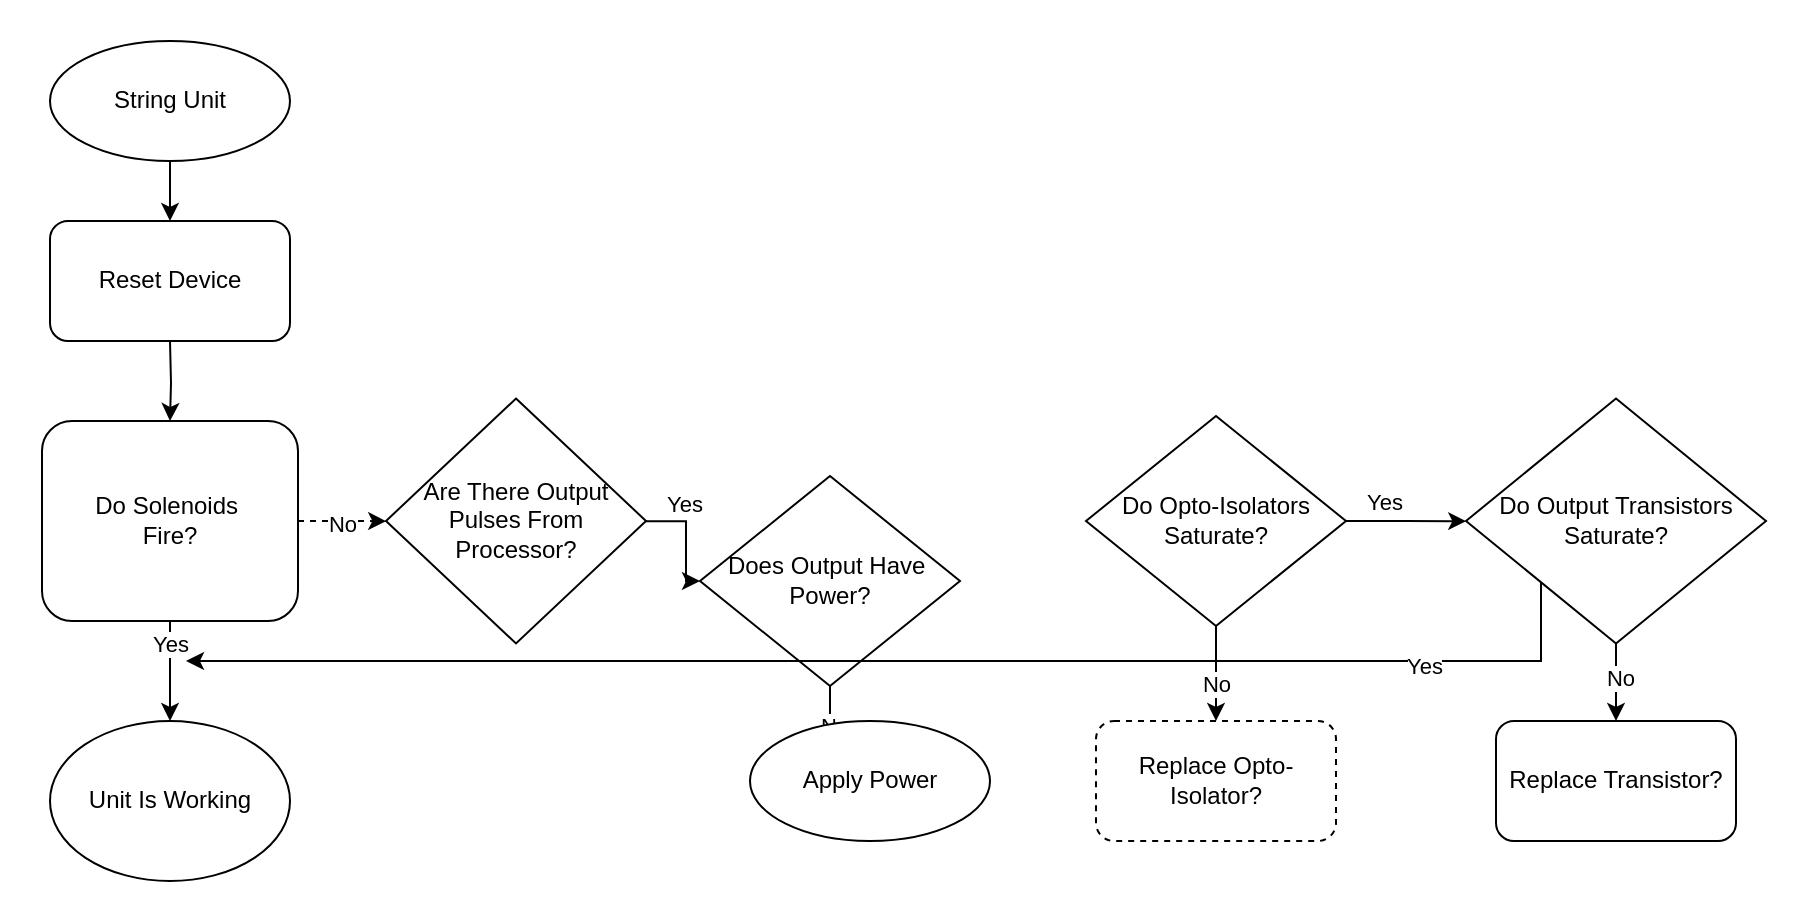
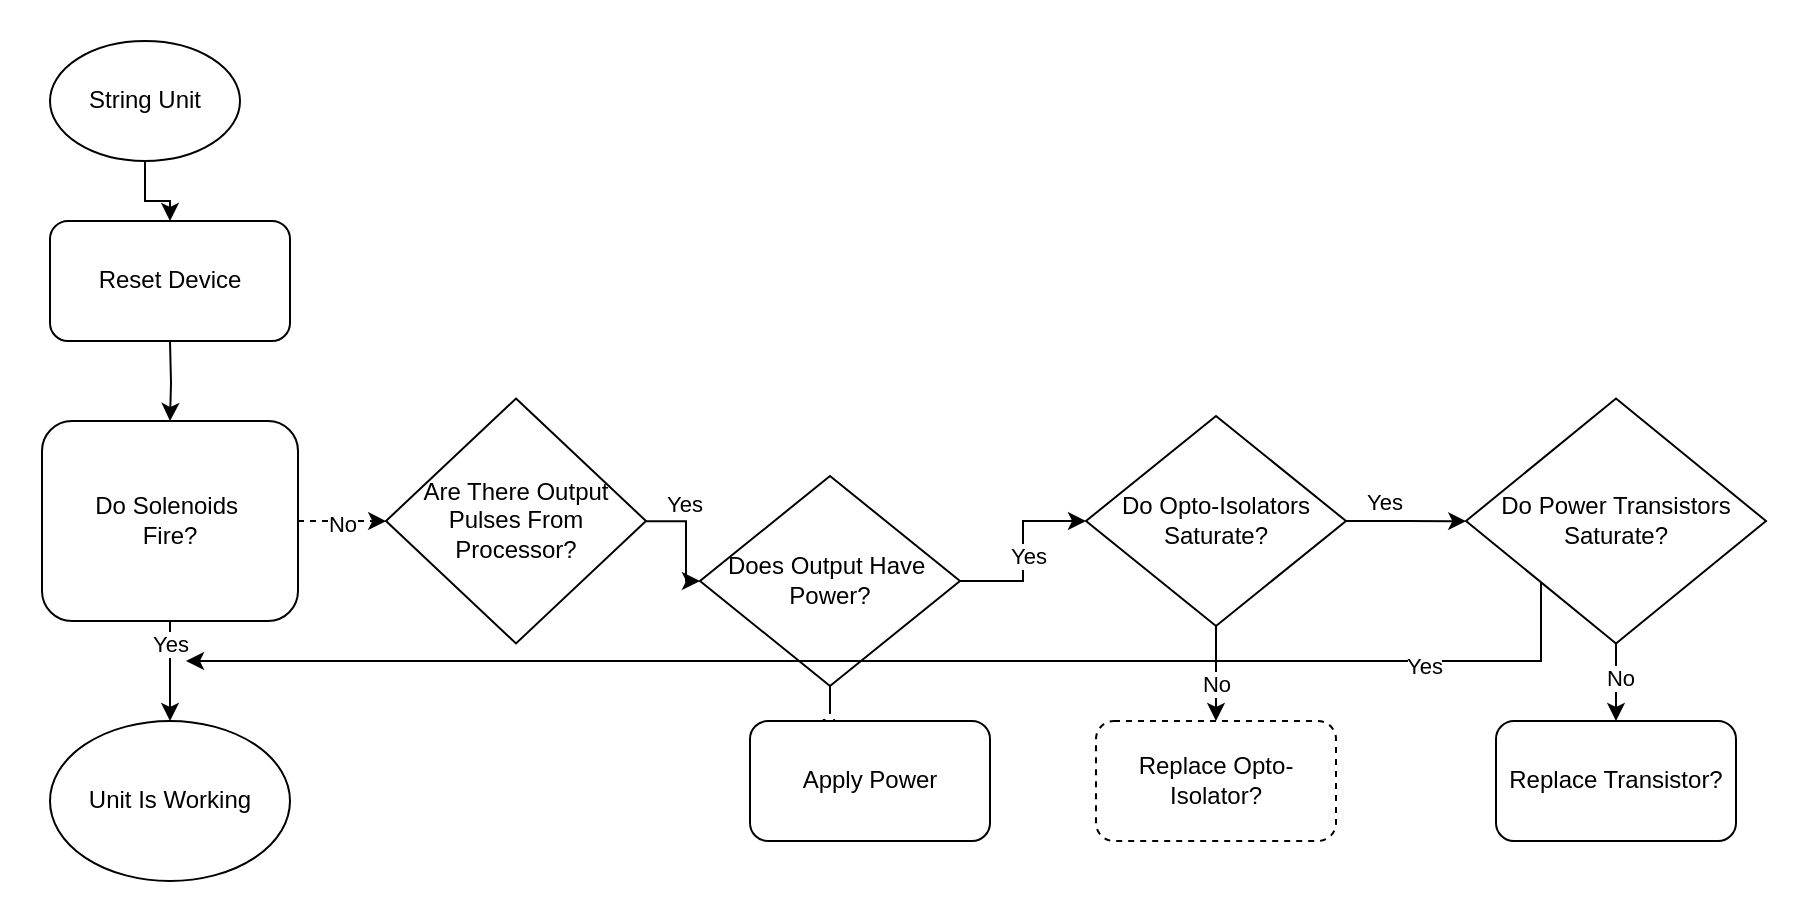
(170, 101) -> (145, 101)
(1617, 521) -> (1617, 521)
none -> (1023, 558)
(870, 781) -> (870, 781)
